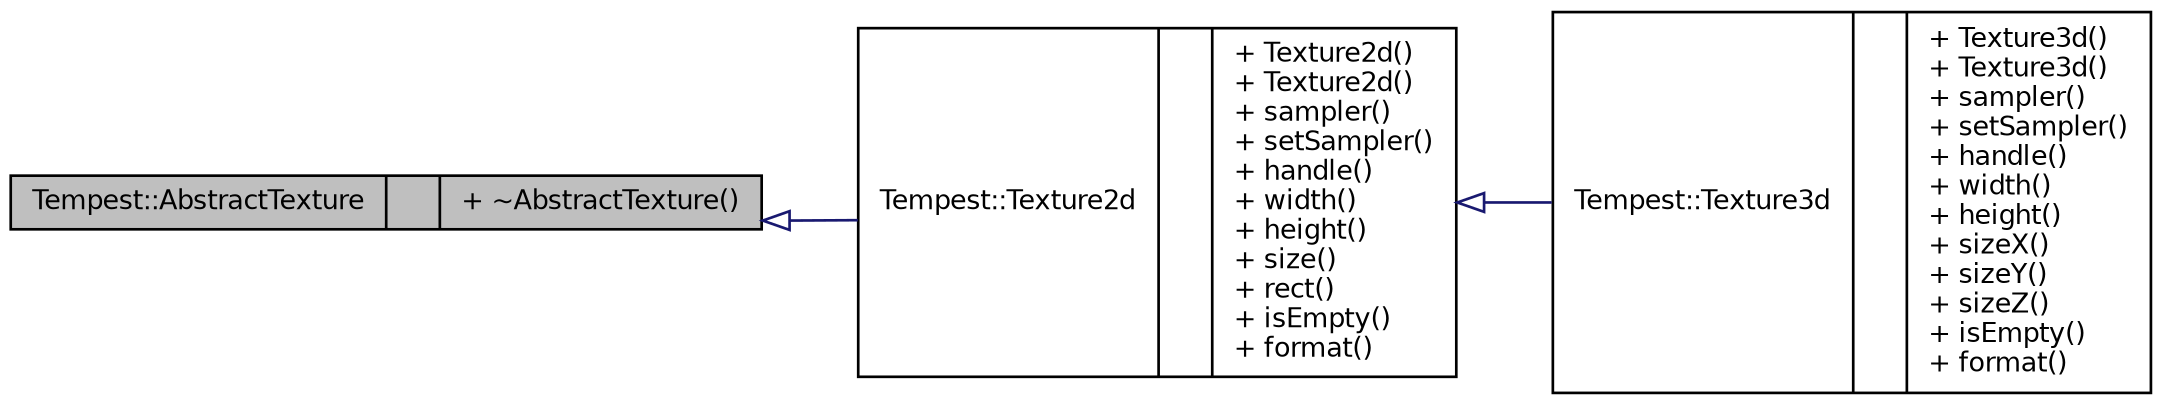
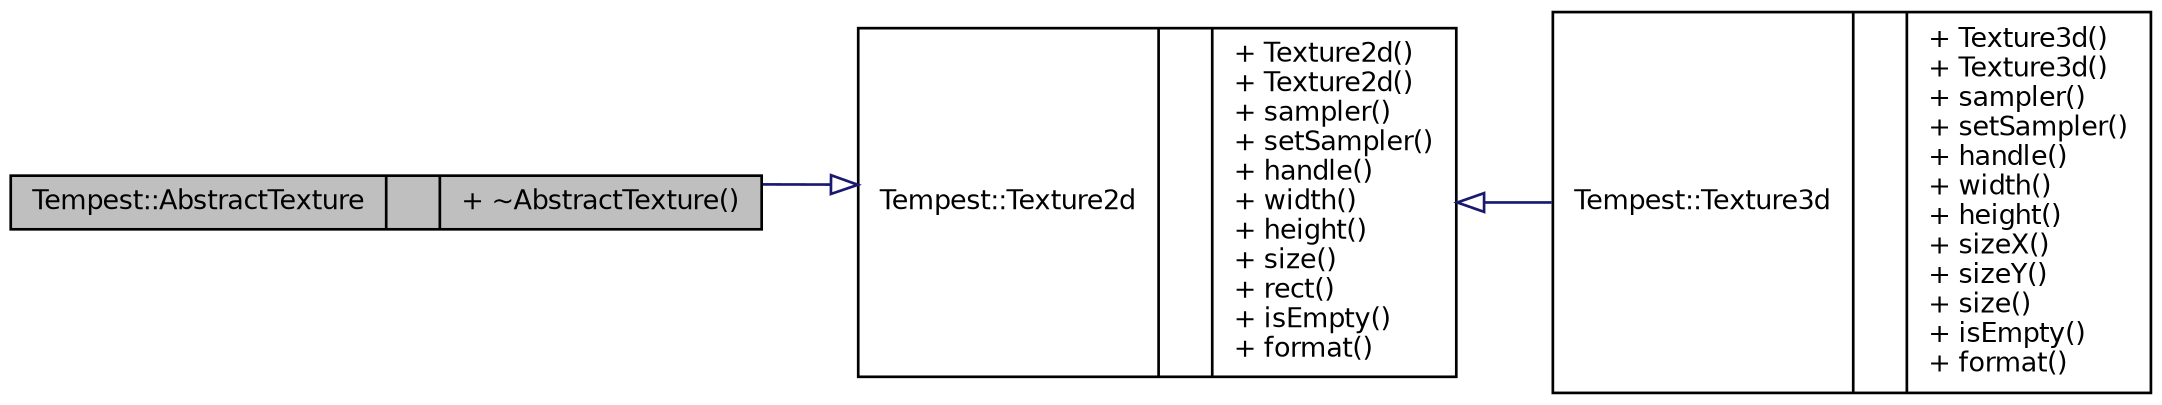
(824, 220) -> (797, 184)
(1990, 304) -> (1981, 304)
